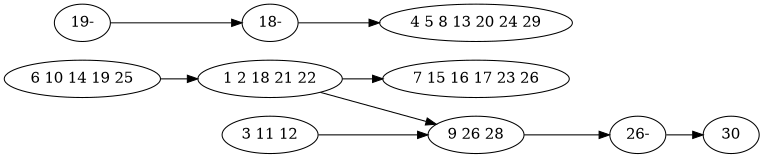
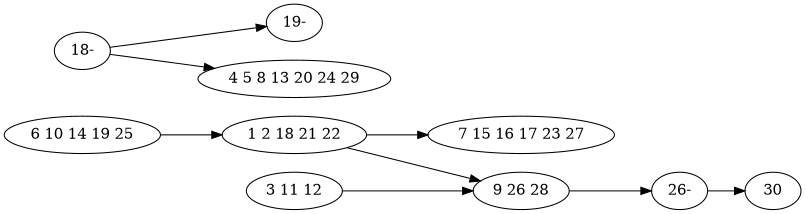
(171, 23) -> (183, 38)
(476, 79) -> (521, 135)
